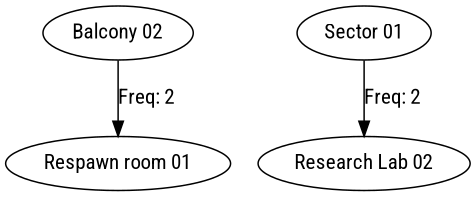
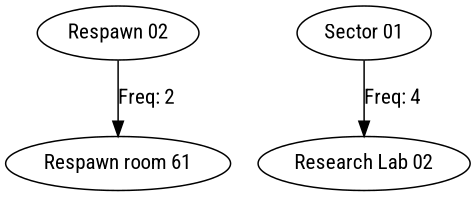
(118, 33) -> (118, 33)
(393, 98) -> (393, 98)
(118, 164) -> (118, 164)
